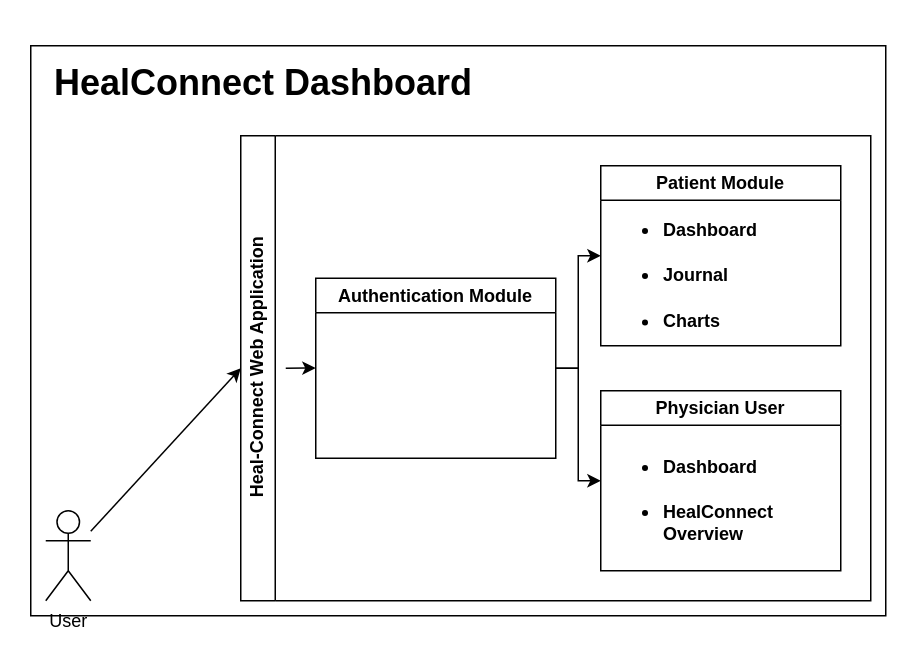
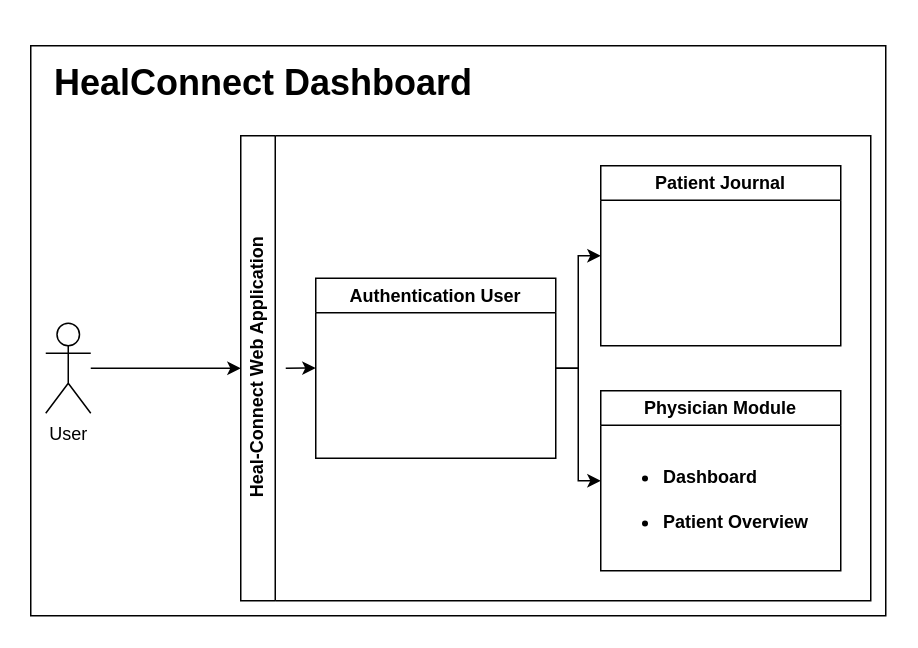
(721, 184) -> (721, 184)
(721, 275) -> none
(436, 296) -> (436, 296)
(721, 409) -> (721, 409)
(698, 500) -> (677, 500)
(68, 556) -> (68, 368)
